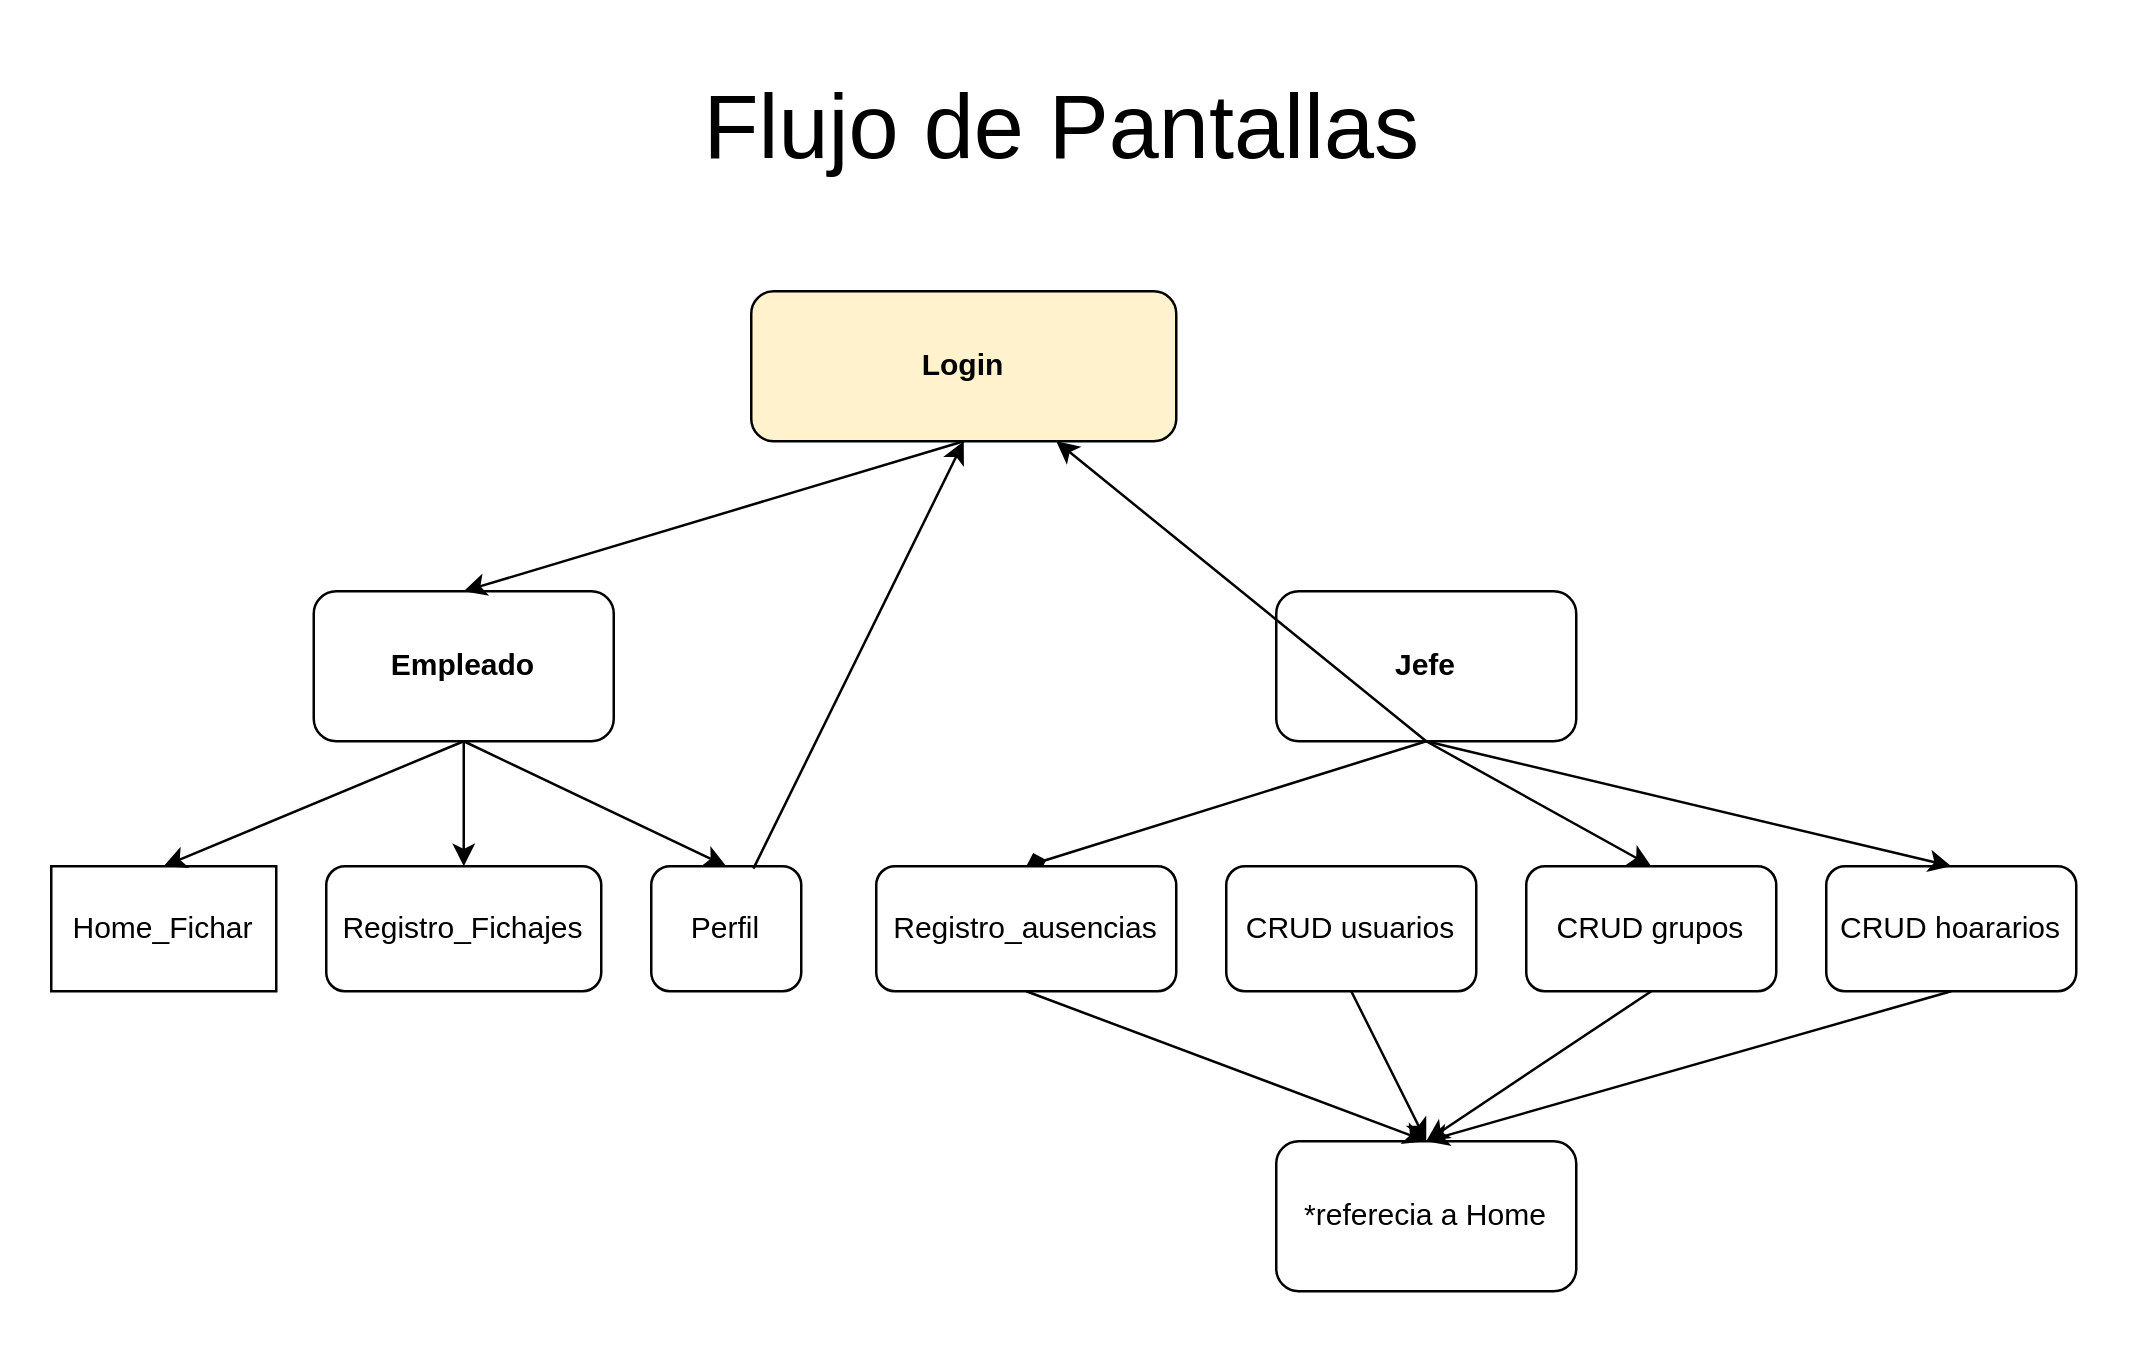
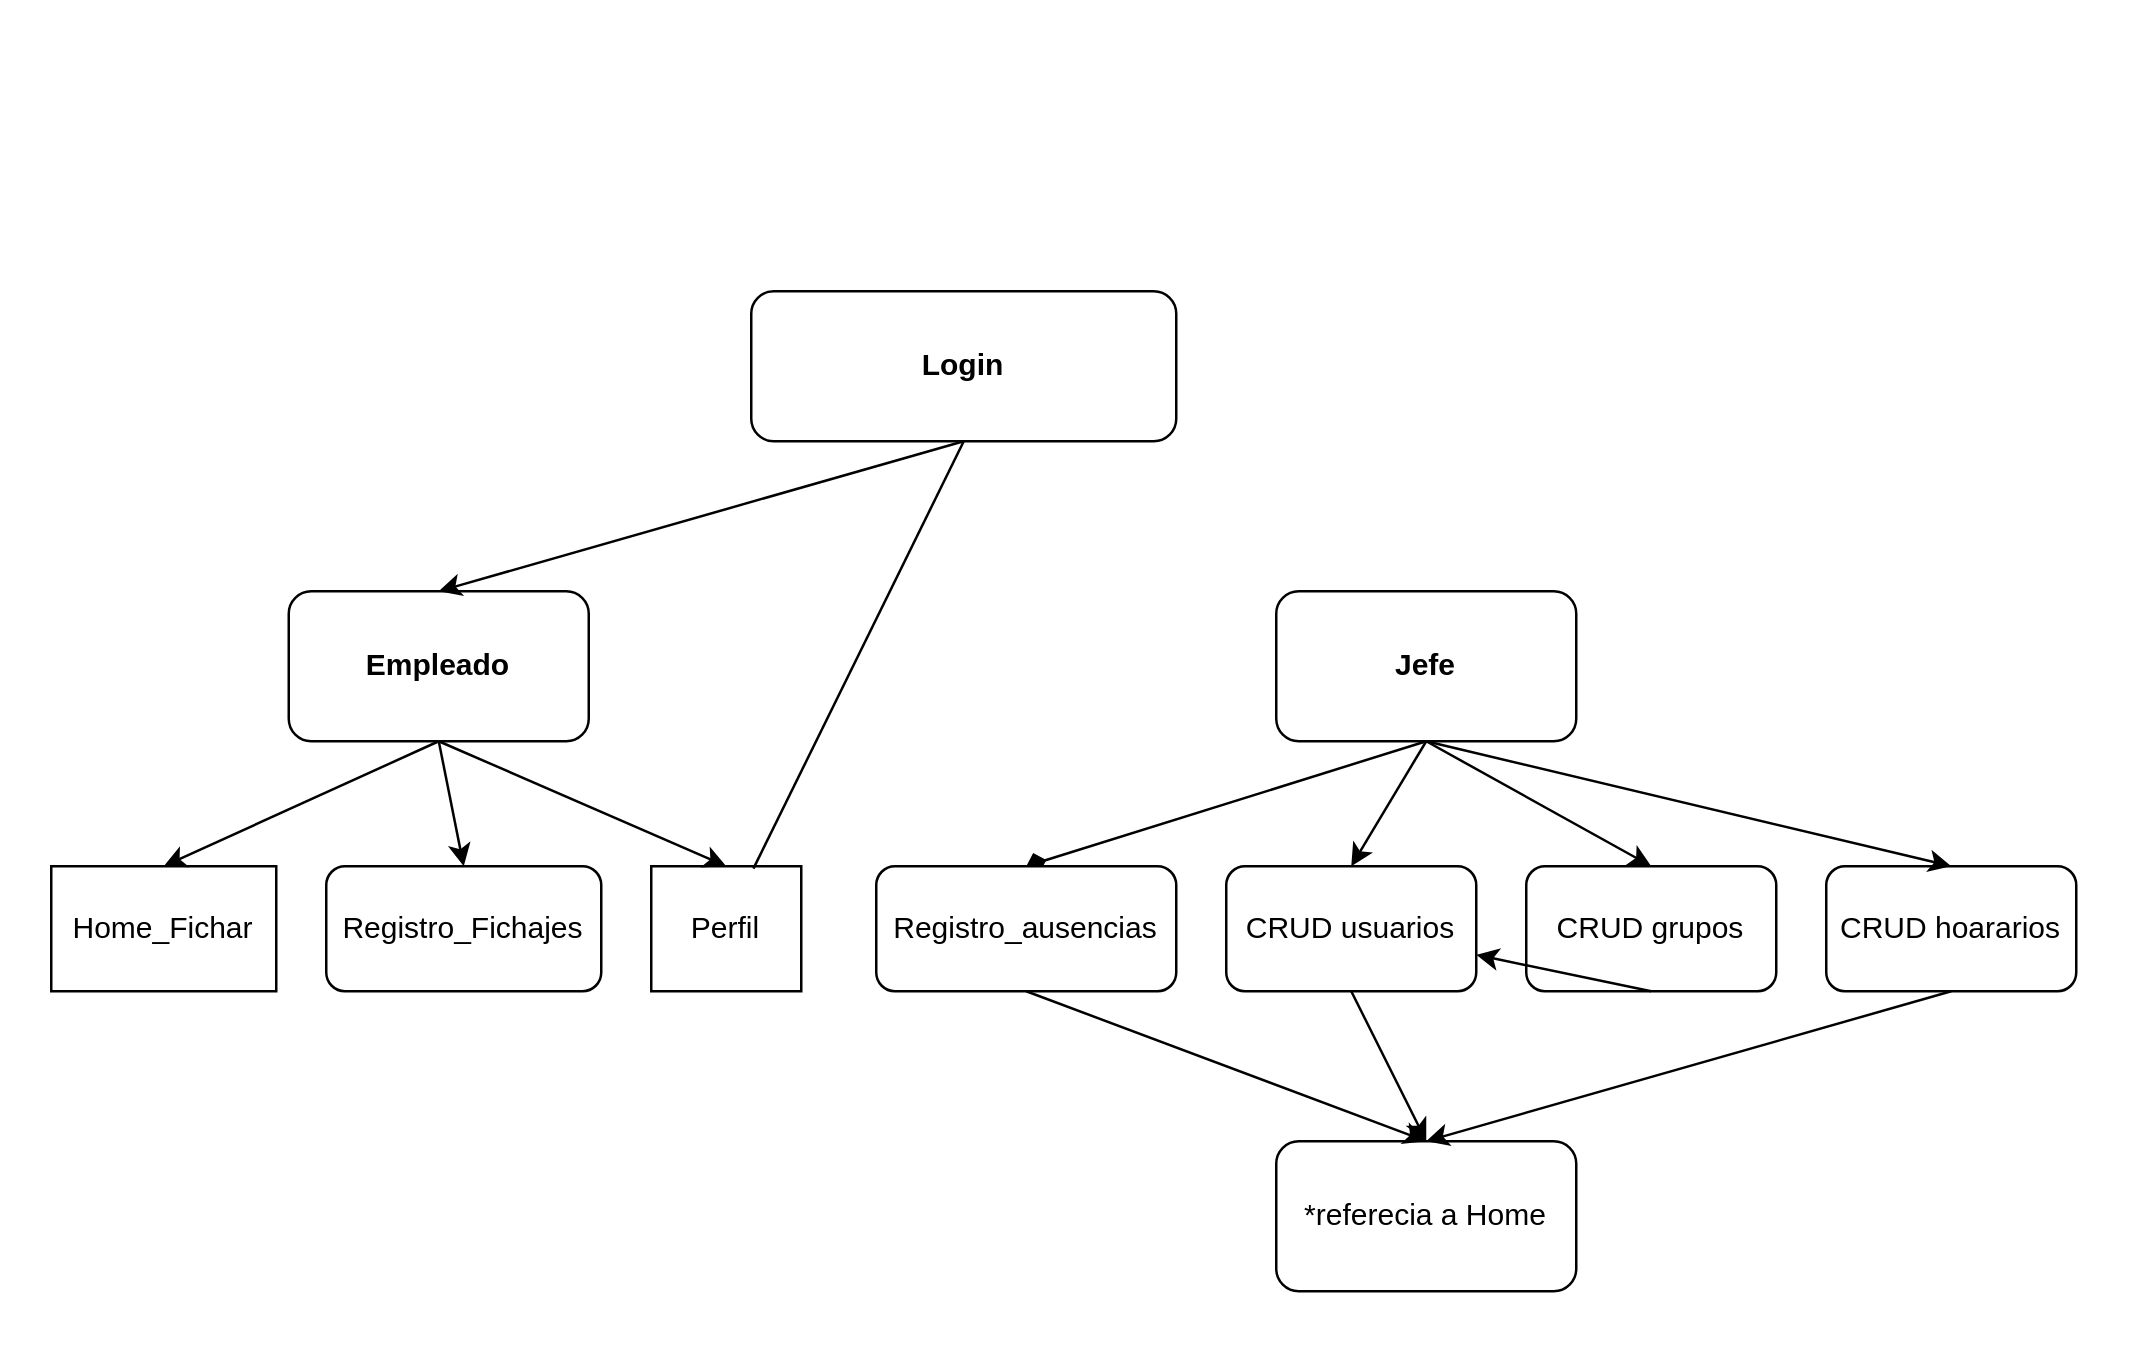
(1061, 126) -> none
(964, 366) -> (964, 366)
(955, 458) -> (958, 452)
(1245, 594) -> (1392, 799)
(464, 666) -> (439, 666)
(726, 929) -> (726, 929)
(1547, 1061) -> (1572, 975)
